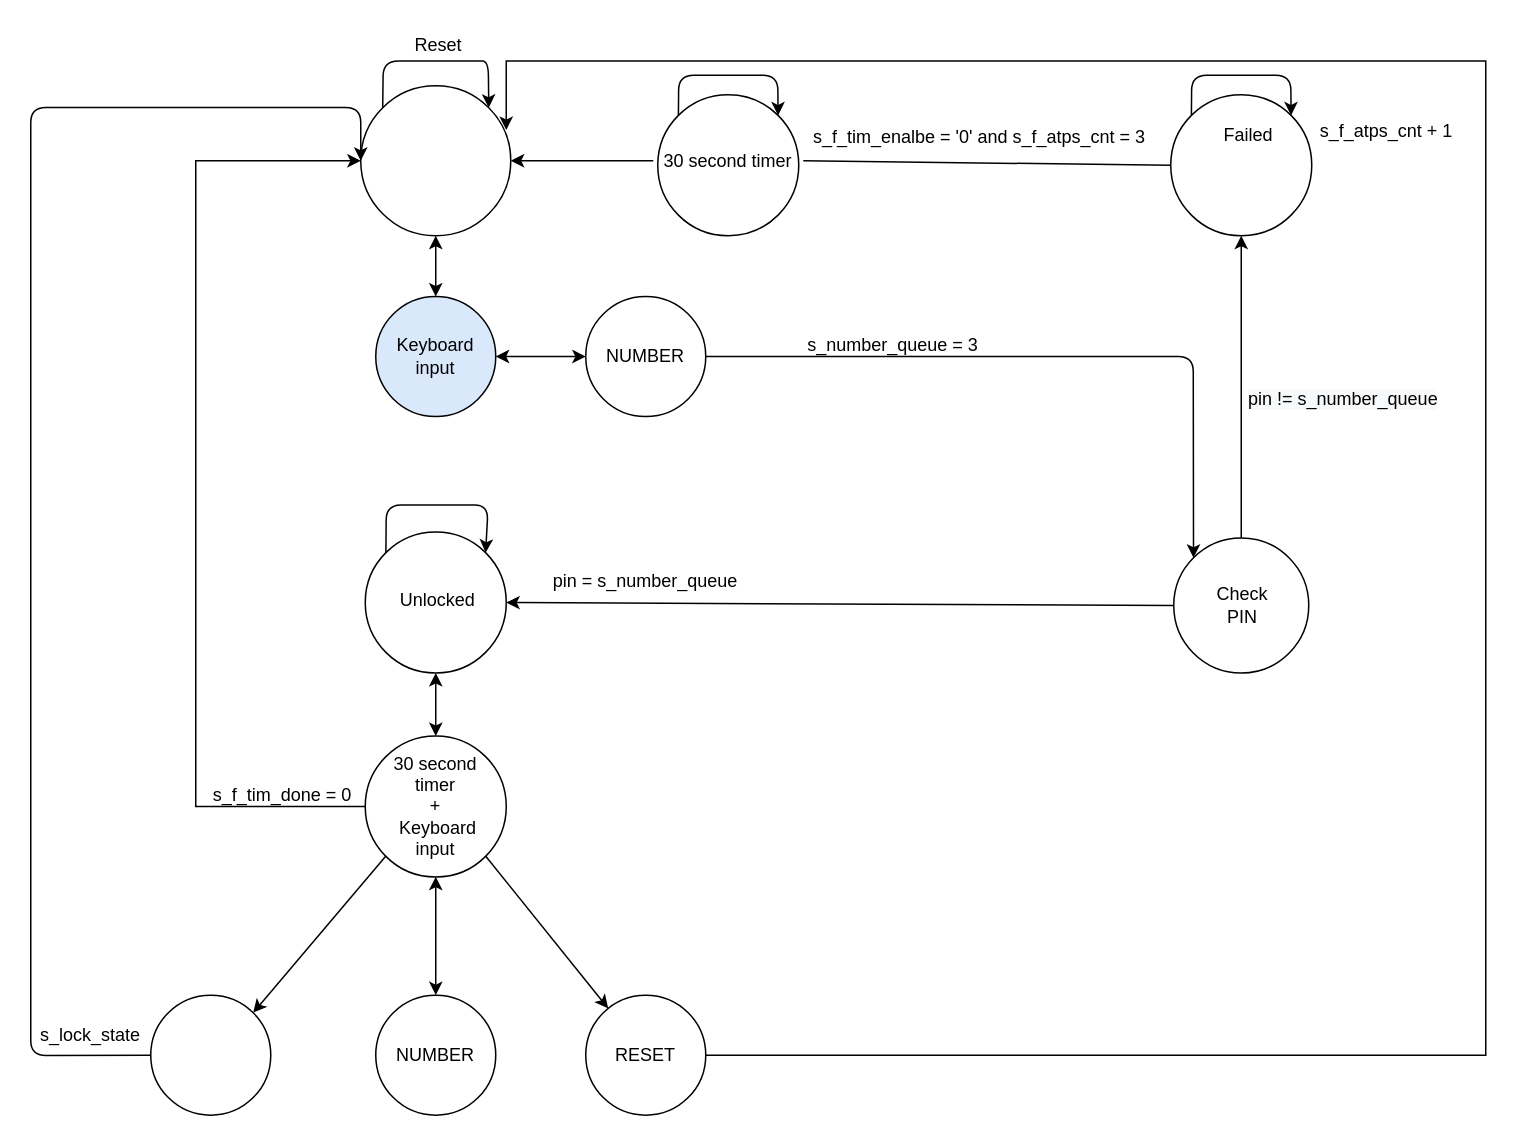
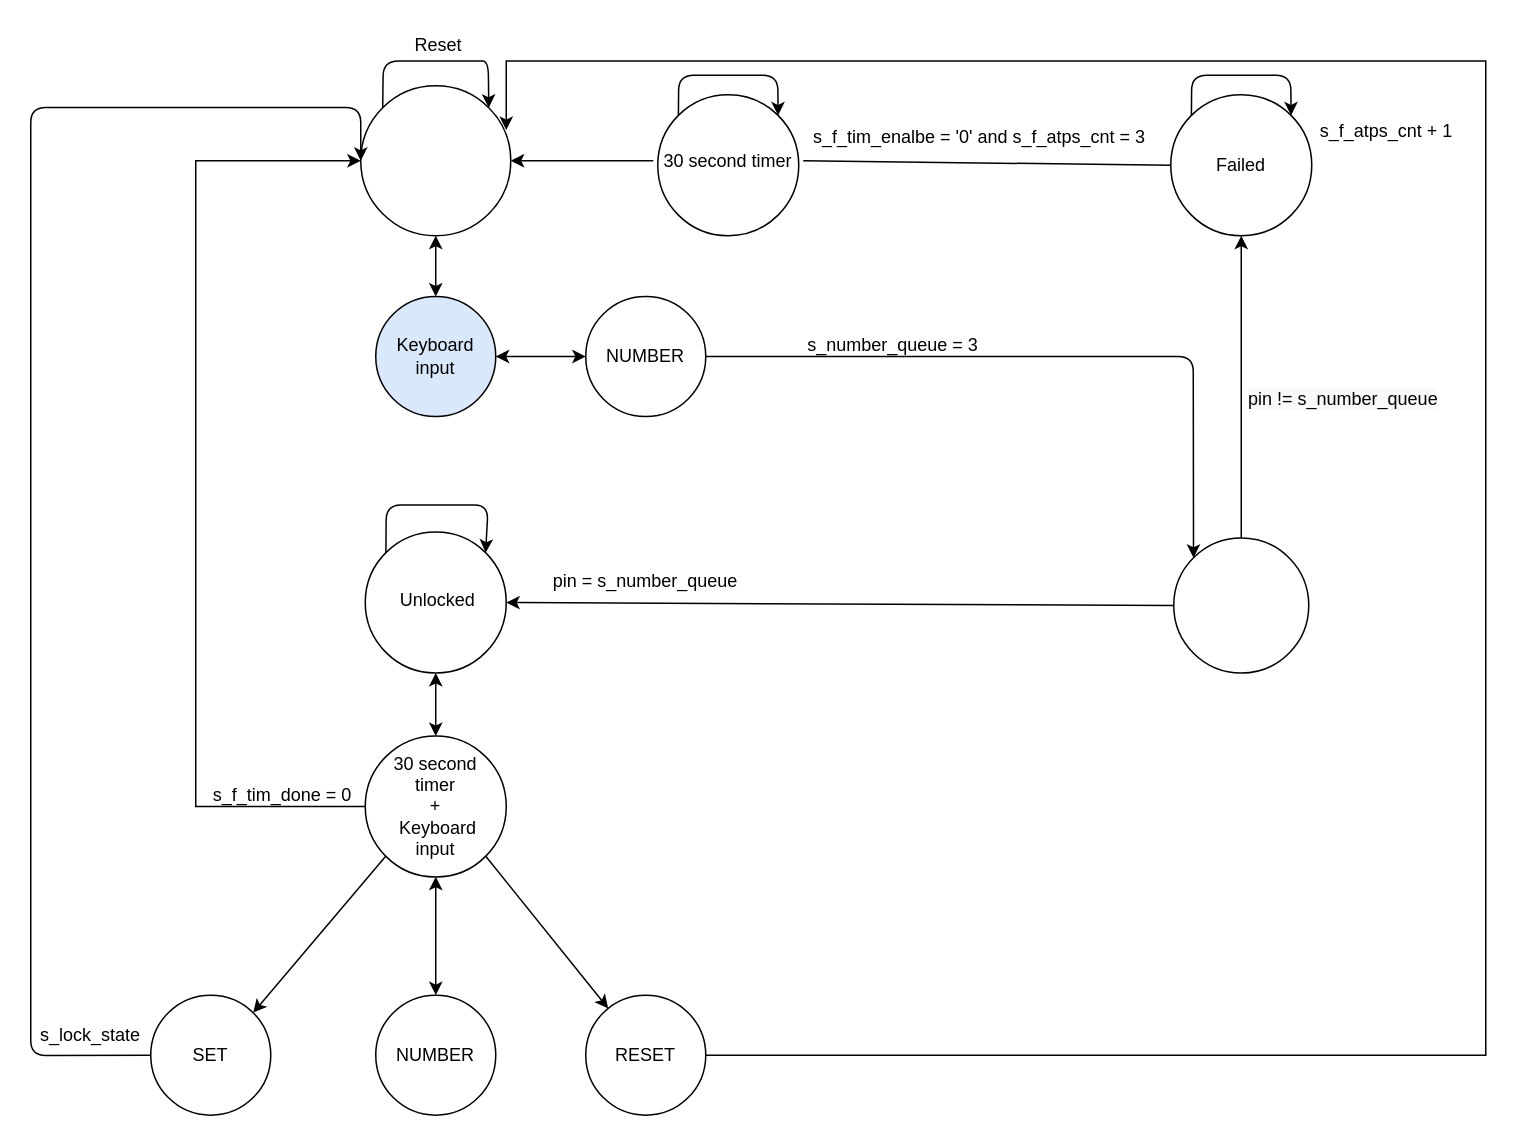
(1249, 135) -> (1241, 165)
(1243, 605) -> none
none -> (211, 1055)
